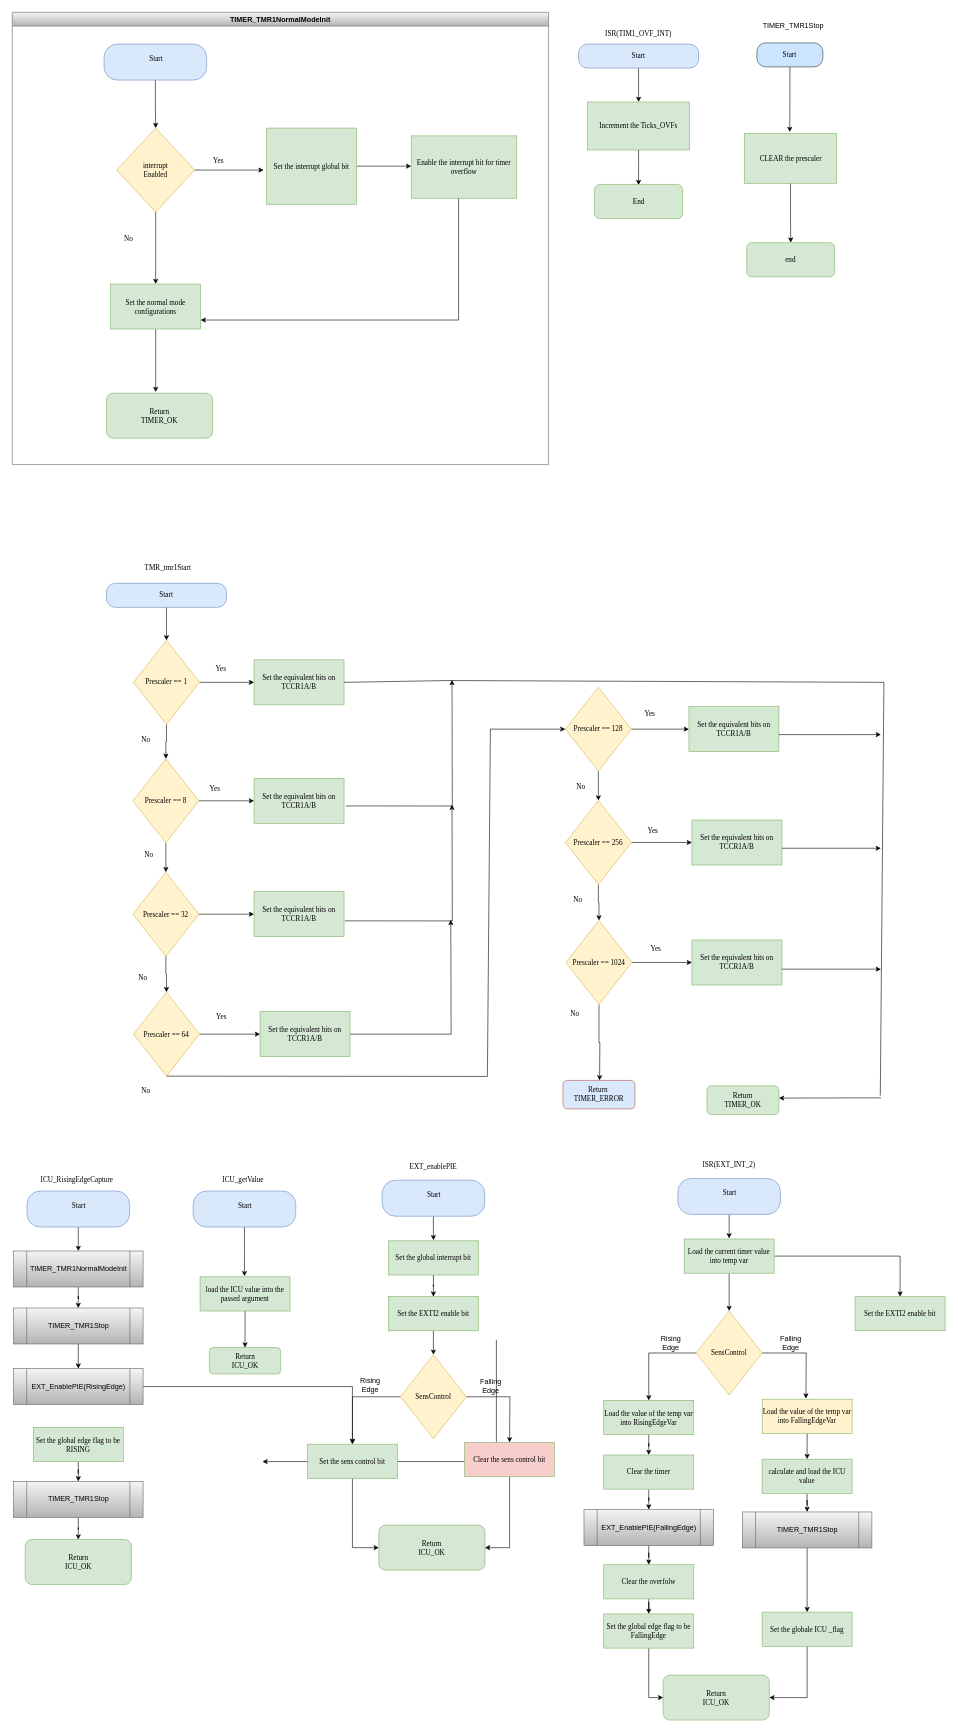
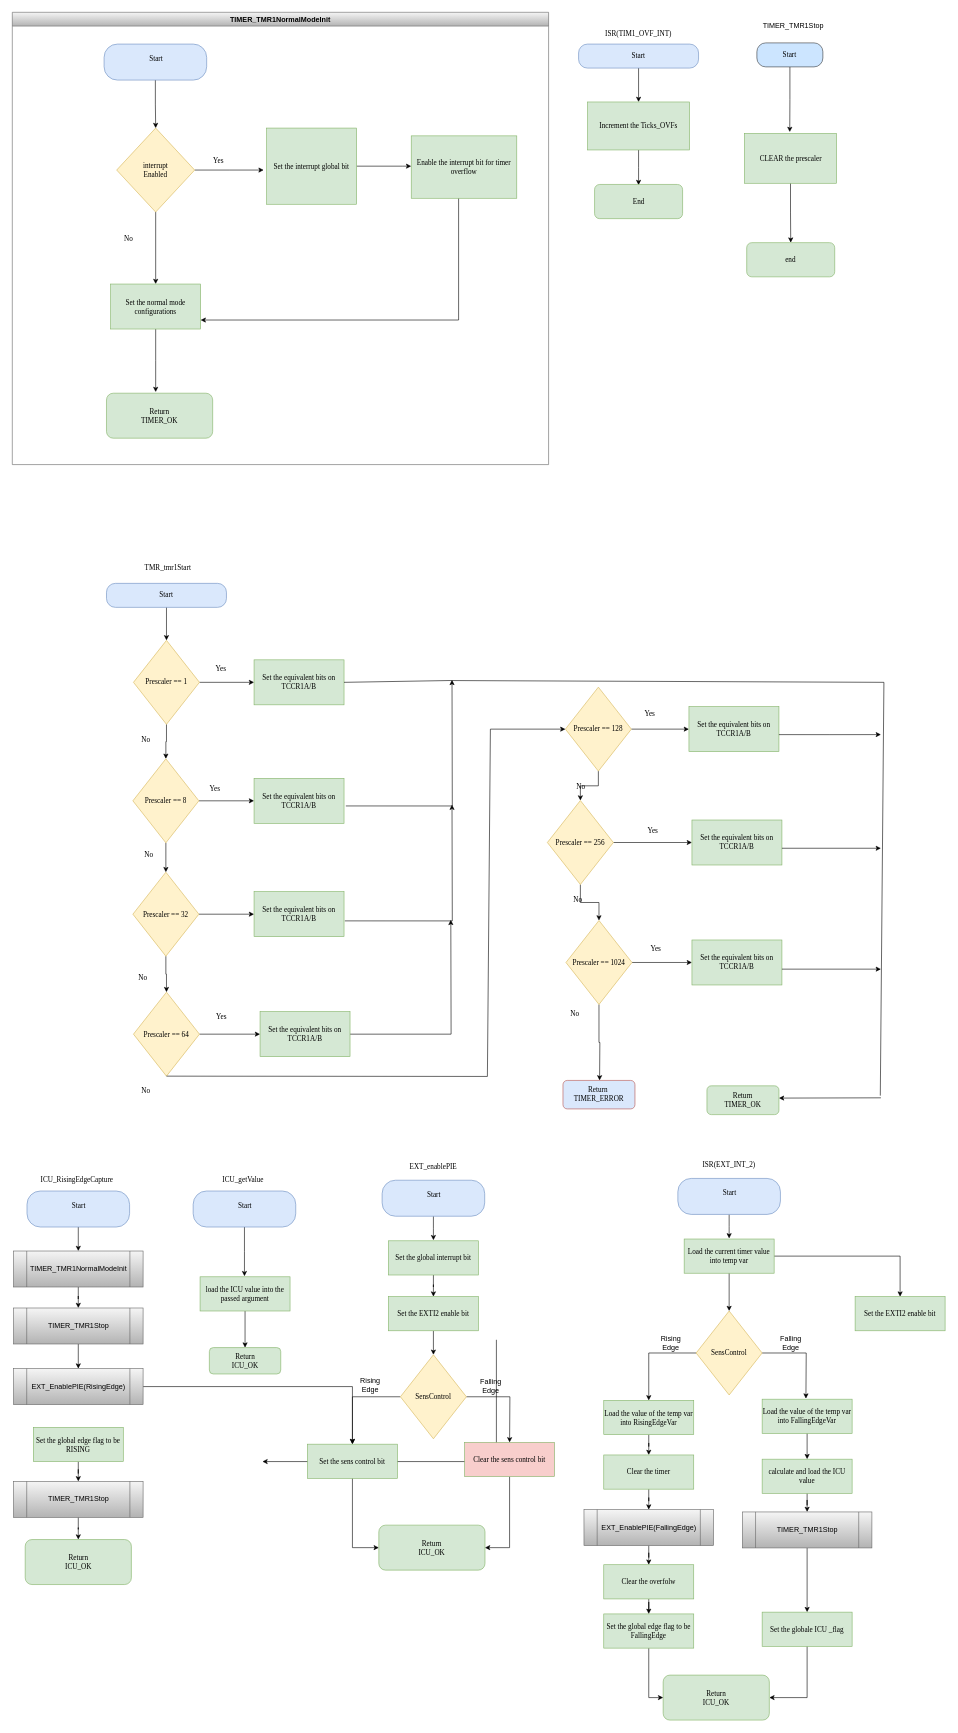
(599, 843) -> (581, 843)
(807, 1417) -> (807, 1417)
